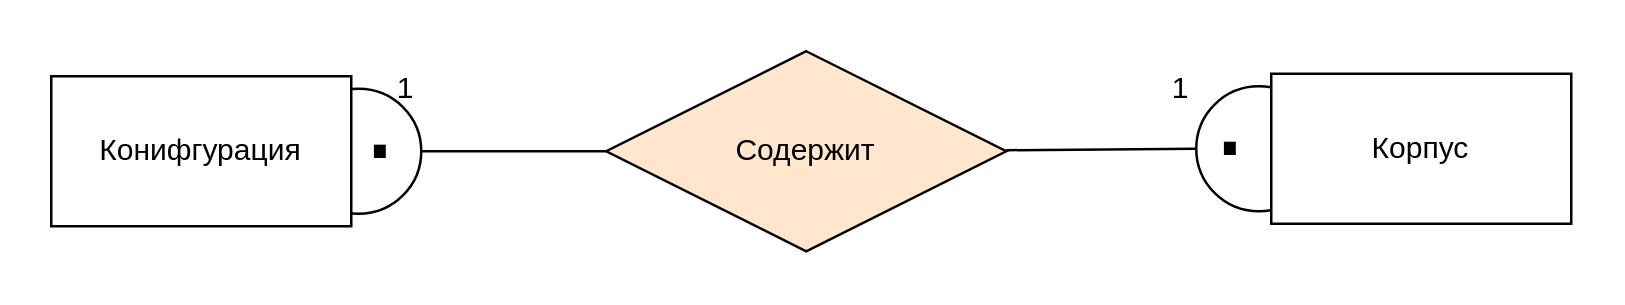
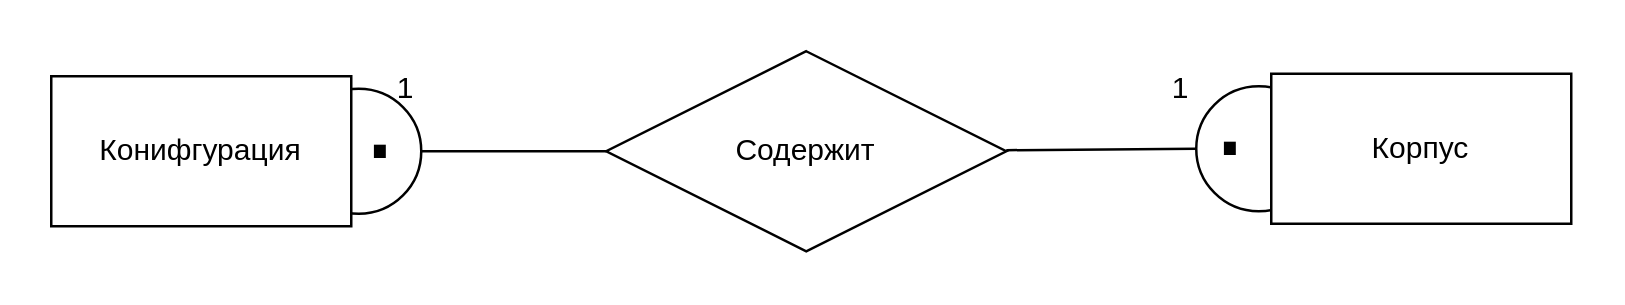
(806, 151) -> (806, 151)
